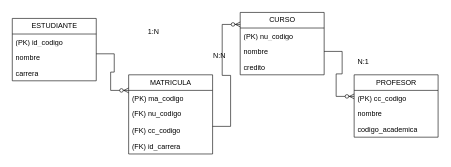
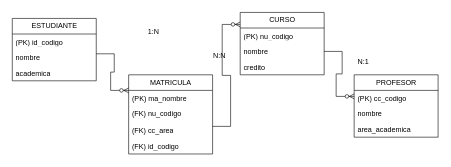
(30, 74) -> (33, 74)
(159, 99) -> (160, 99)
(388, 130) -> (385, 130)
(159, 131) -> (156, 131)
(161, 147) -> (158, 147)
